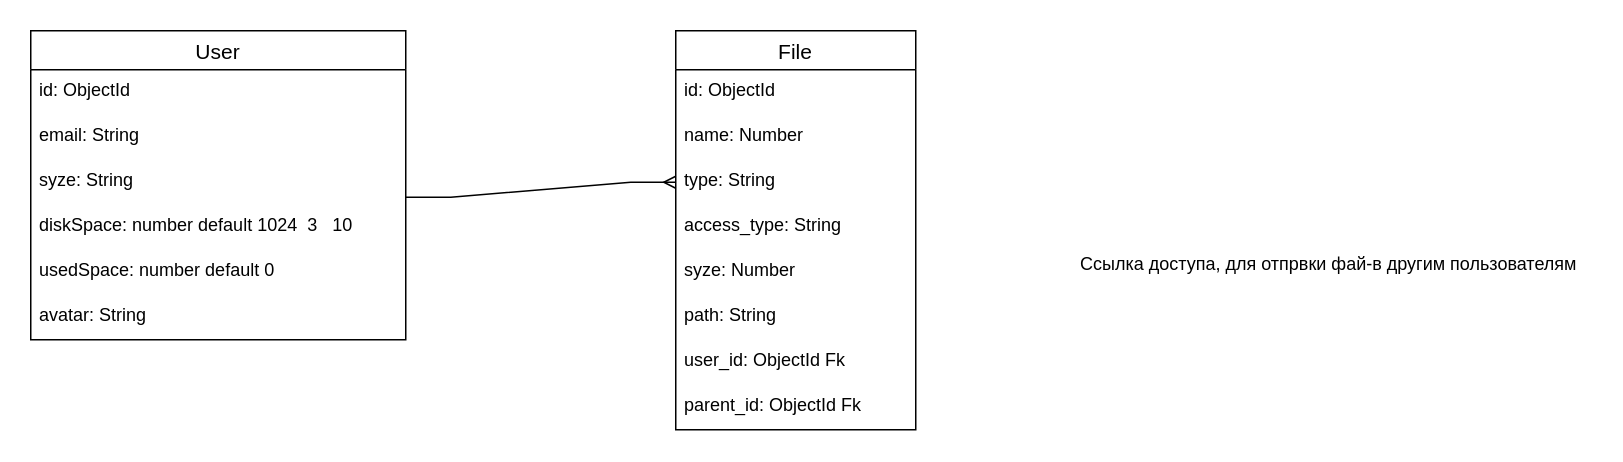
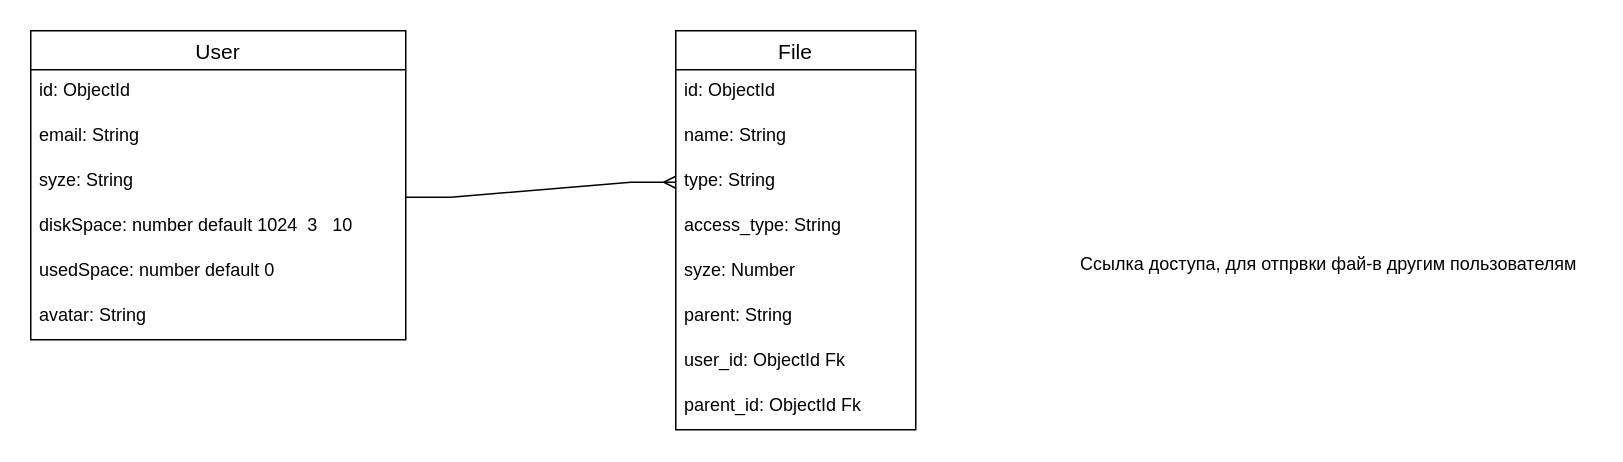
(740, 135) -> (737, 135)
(737, 315) -> (748, 315)
